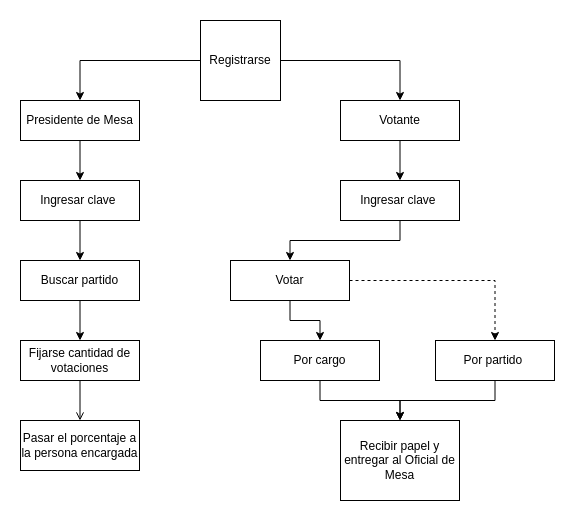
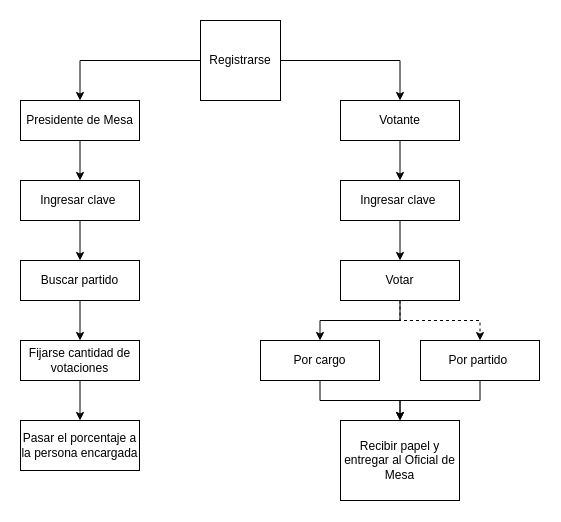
(290, 281) -> (400, 281)
(495, 361) -> (480, 361)
(80, 413) -> (80, 412)
